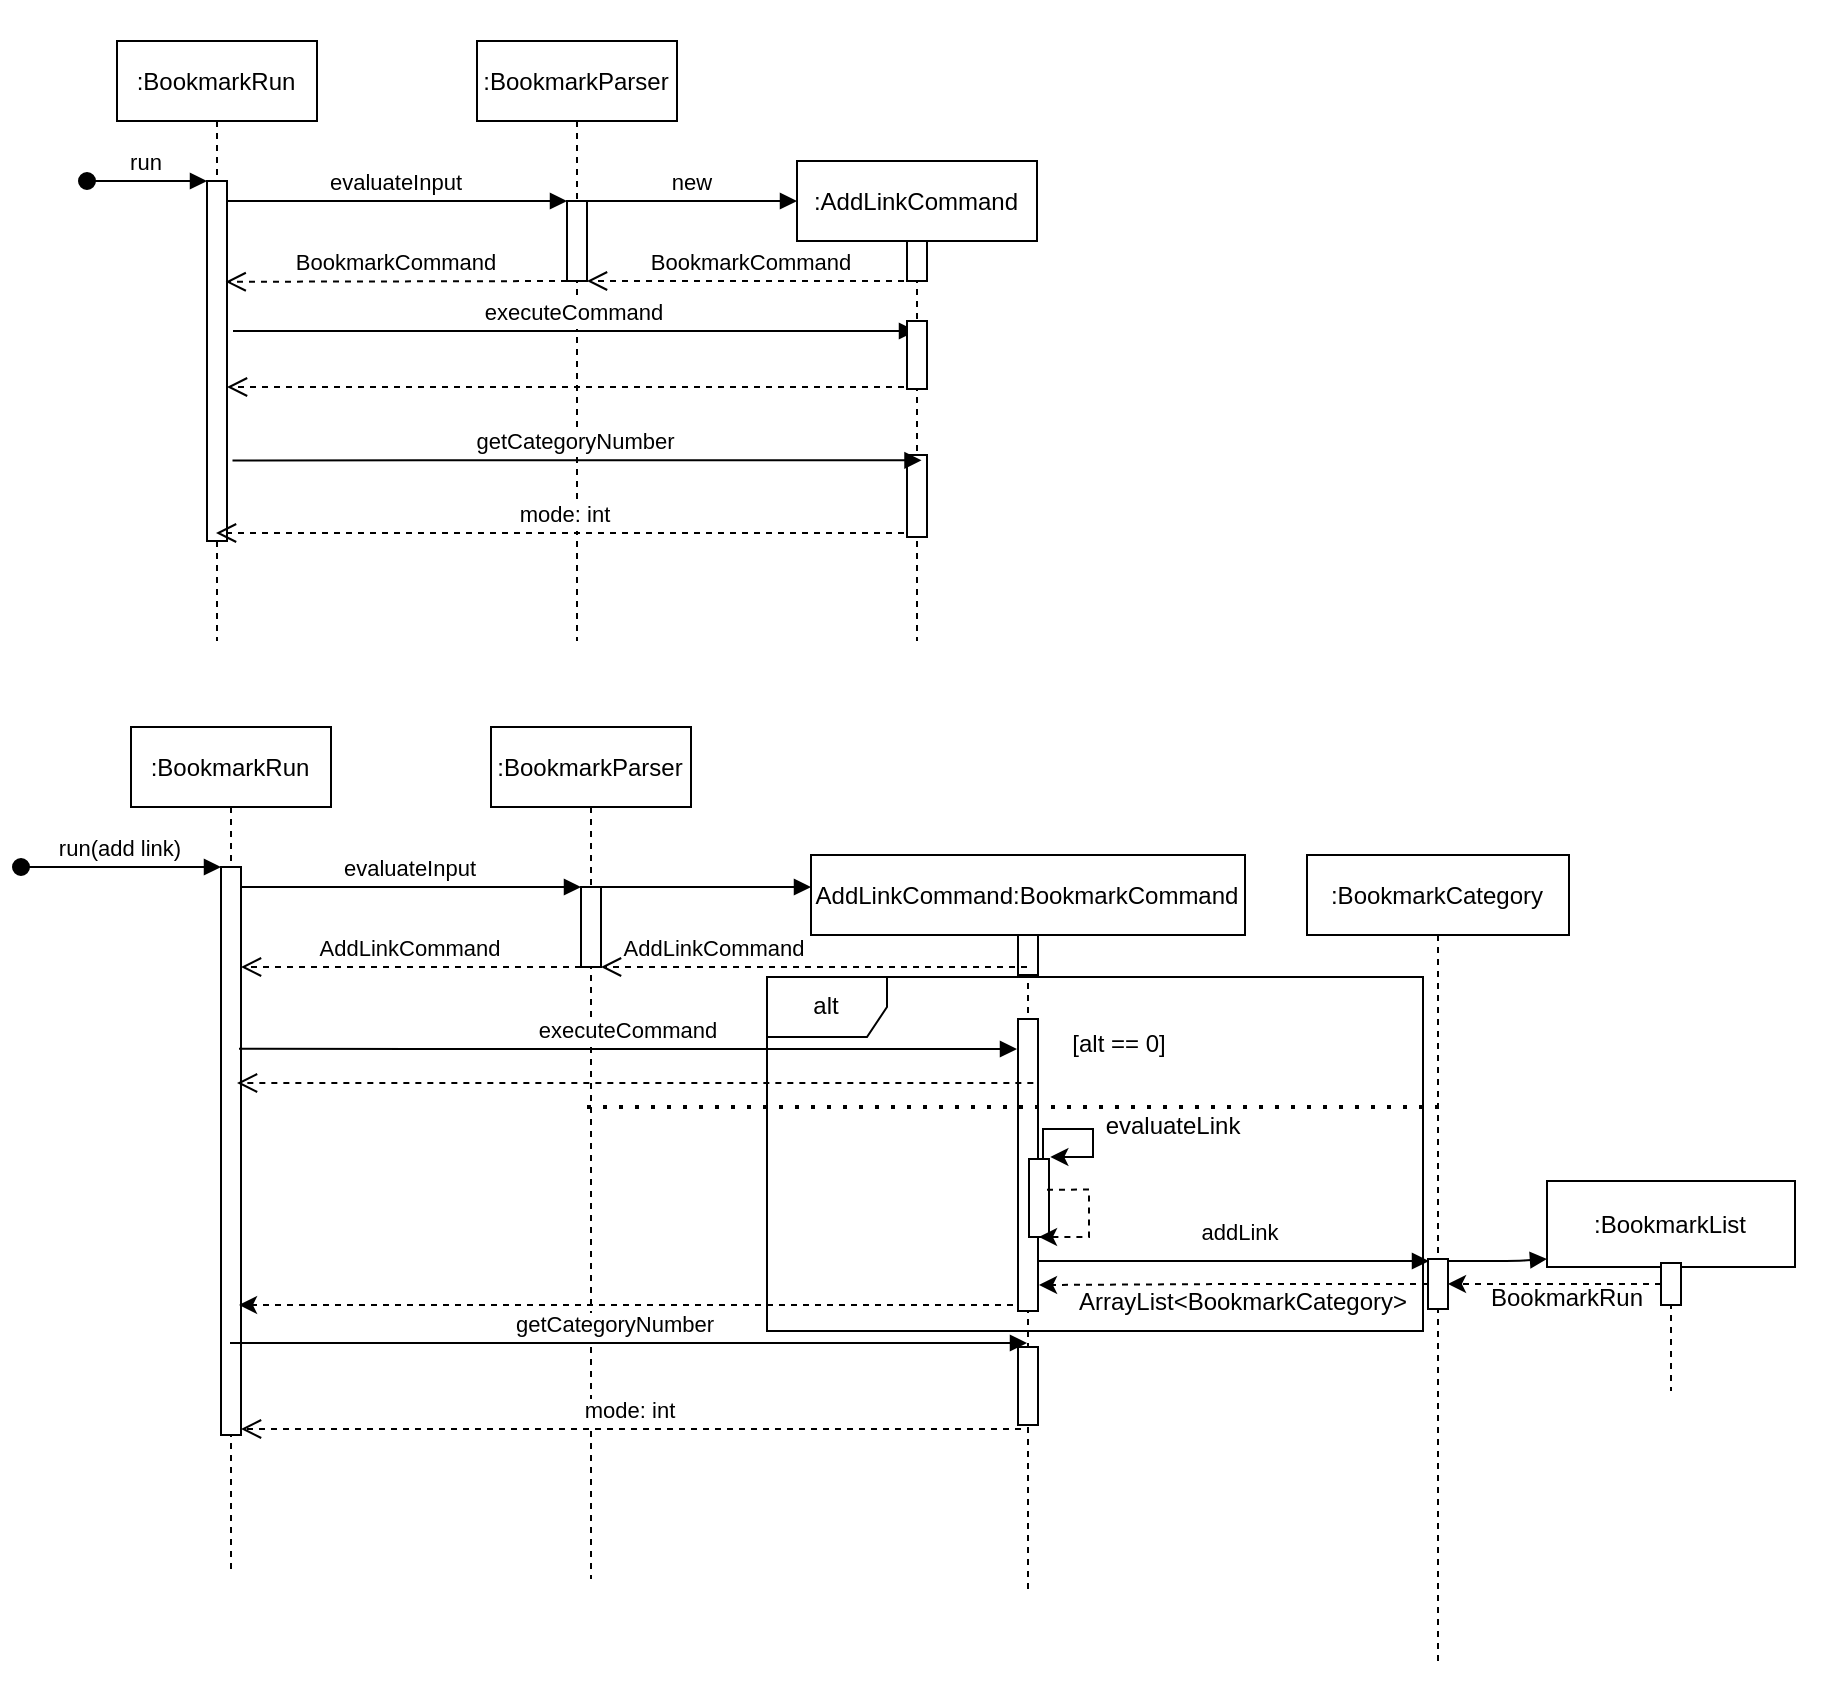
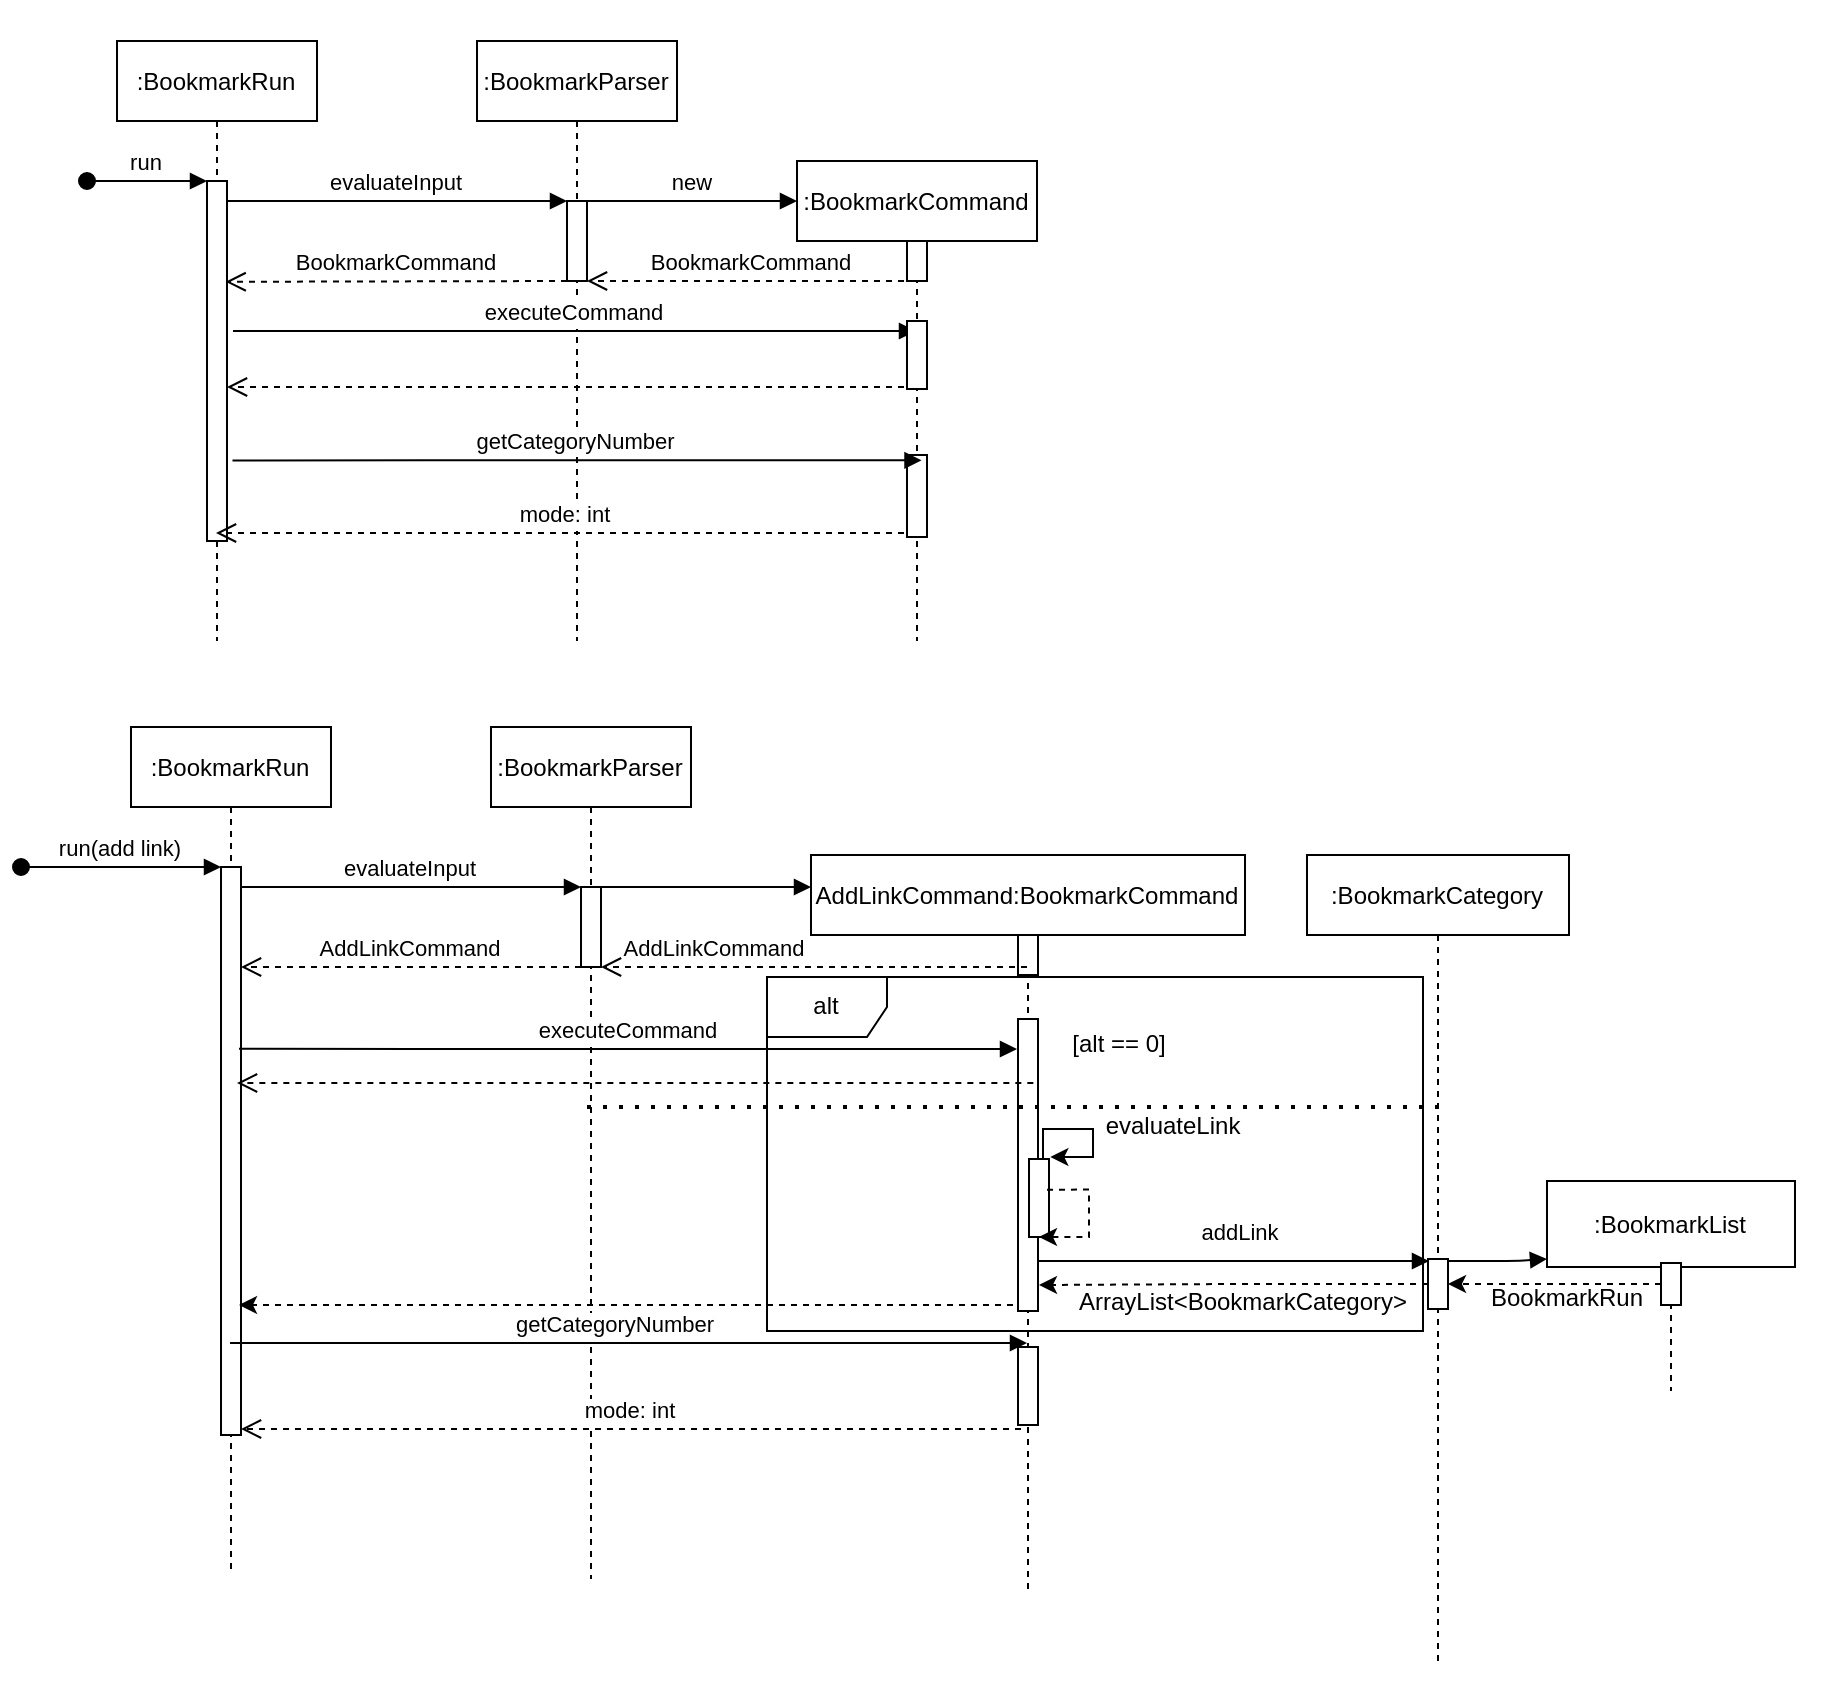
(916, 202) -> (916, 202)
